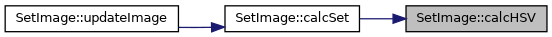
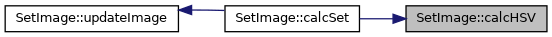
(195, 27) -> (208, 10)
